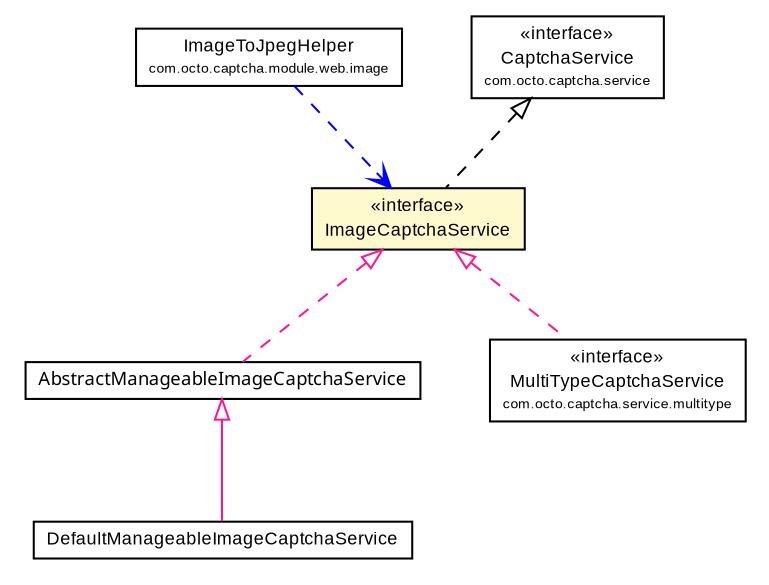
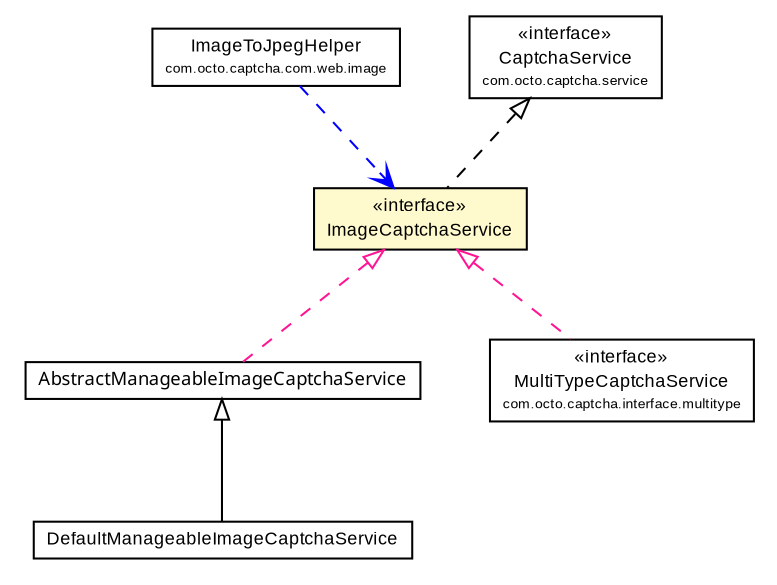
(269, 69) -> (276, 69)
(618, 404) -> (622, 404)
(222, 470) -> (222, 470)
